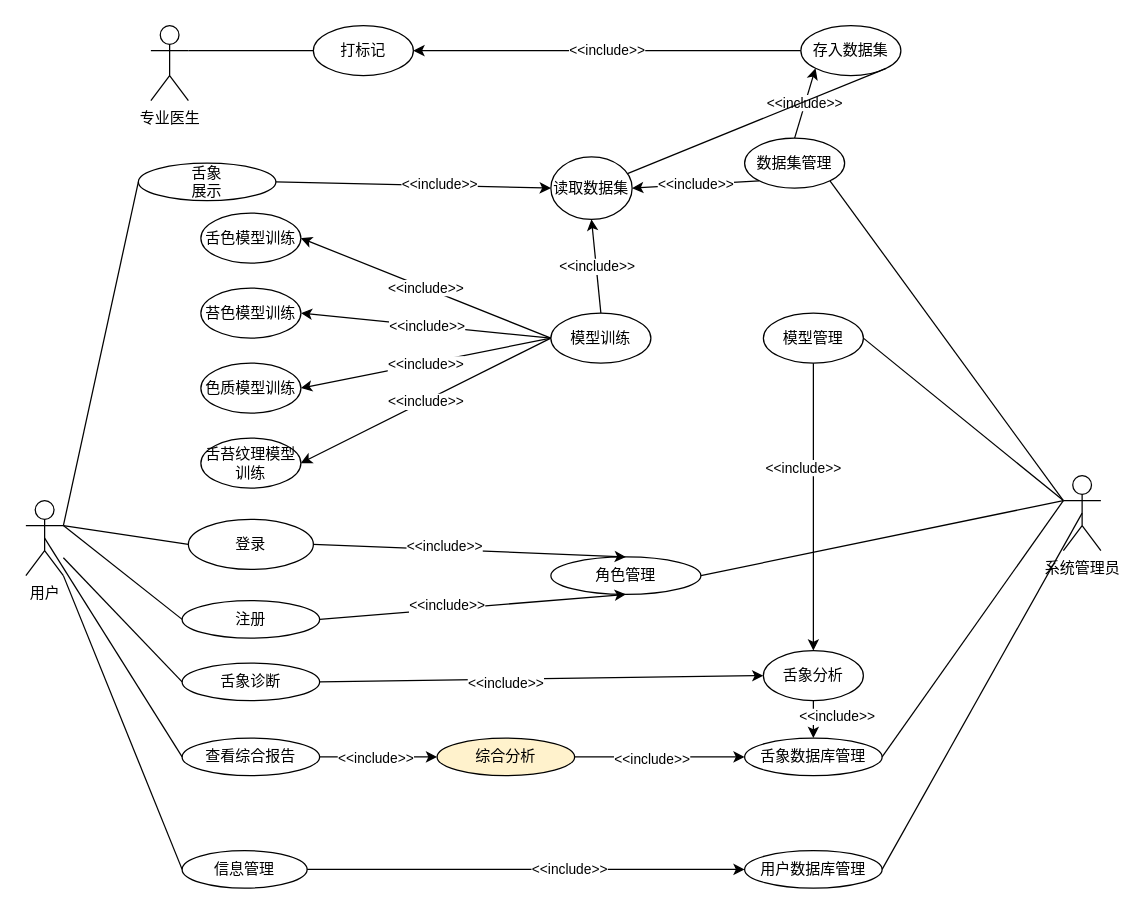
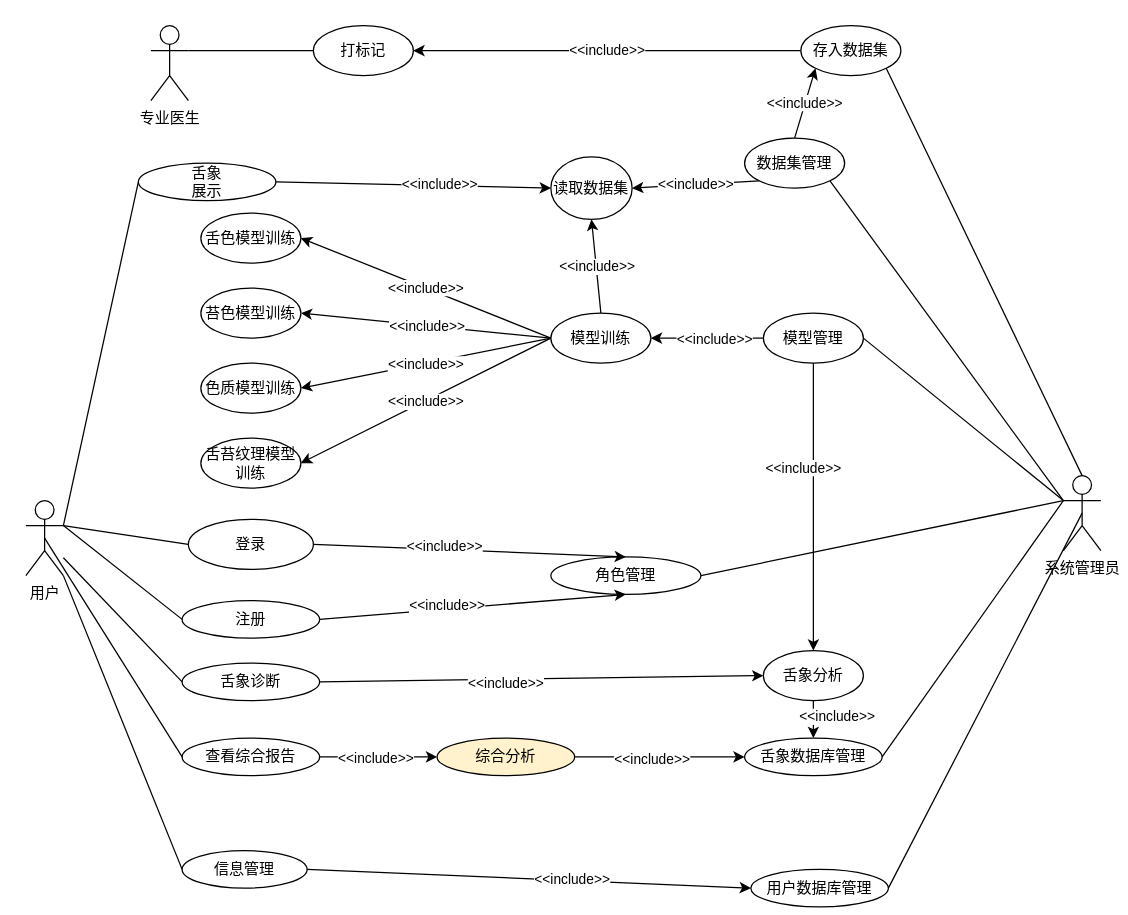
(751, 123) -> (984, 272)
none -> (711, 338)
(813, 869) -> (819, 888)
